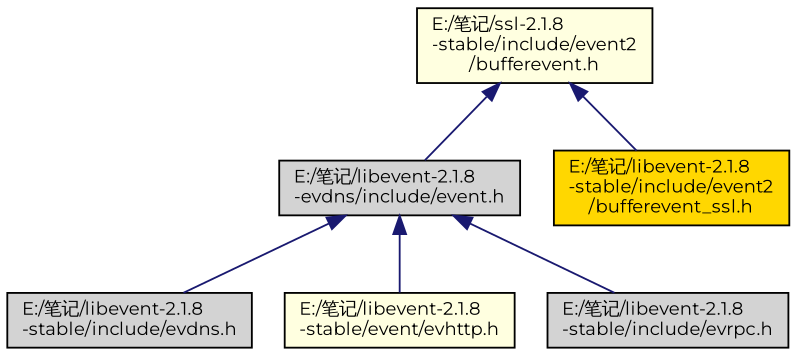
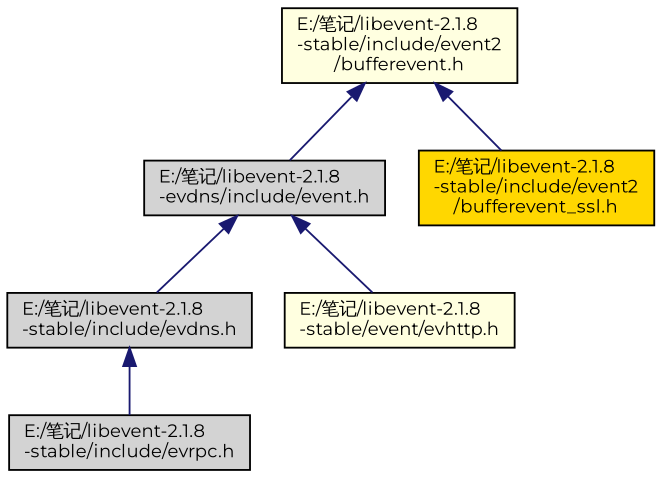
(535, 46) -> (400, 46)
(542, 258) -> (130, 391)
